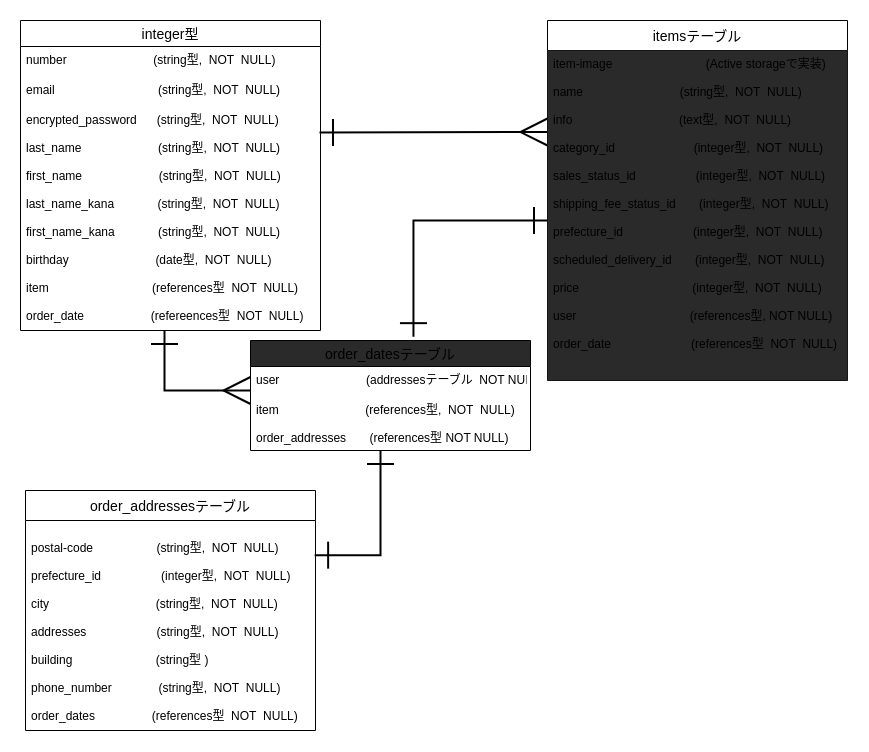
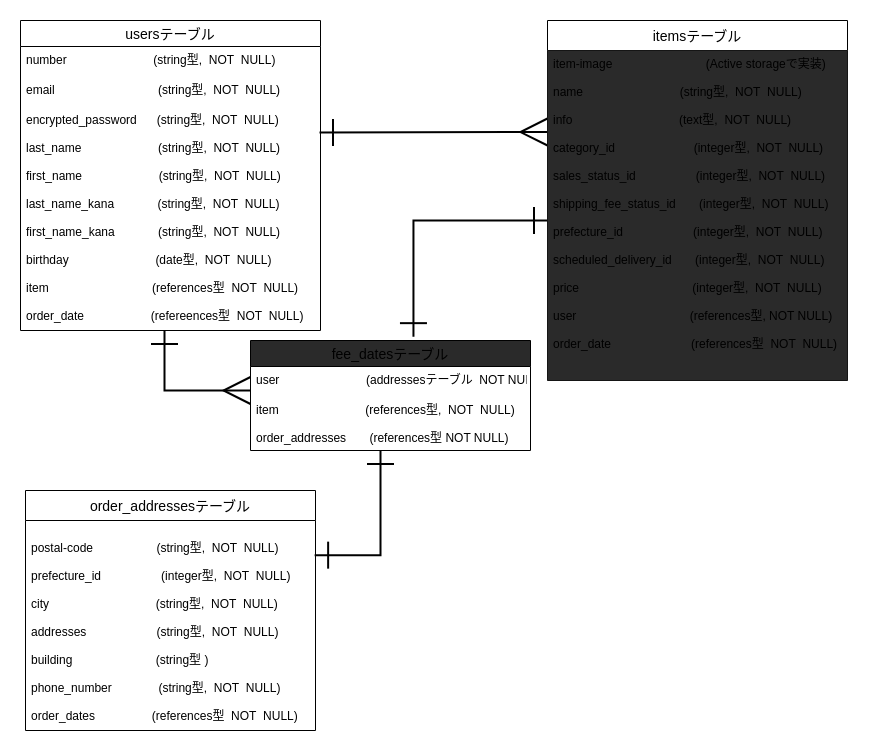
(170, 34) -> (170, 34)
(390, 354) -> (390, 354)
